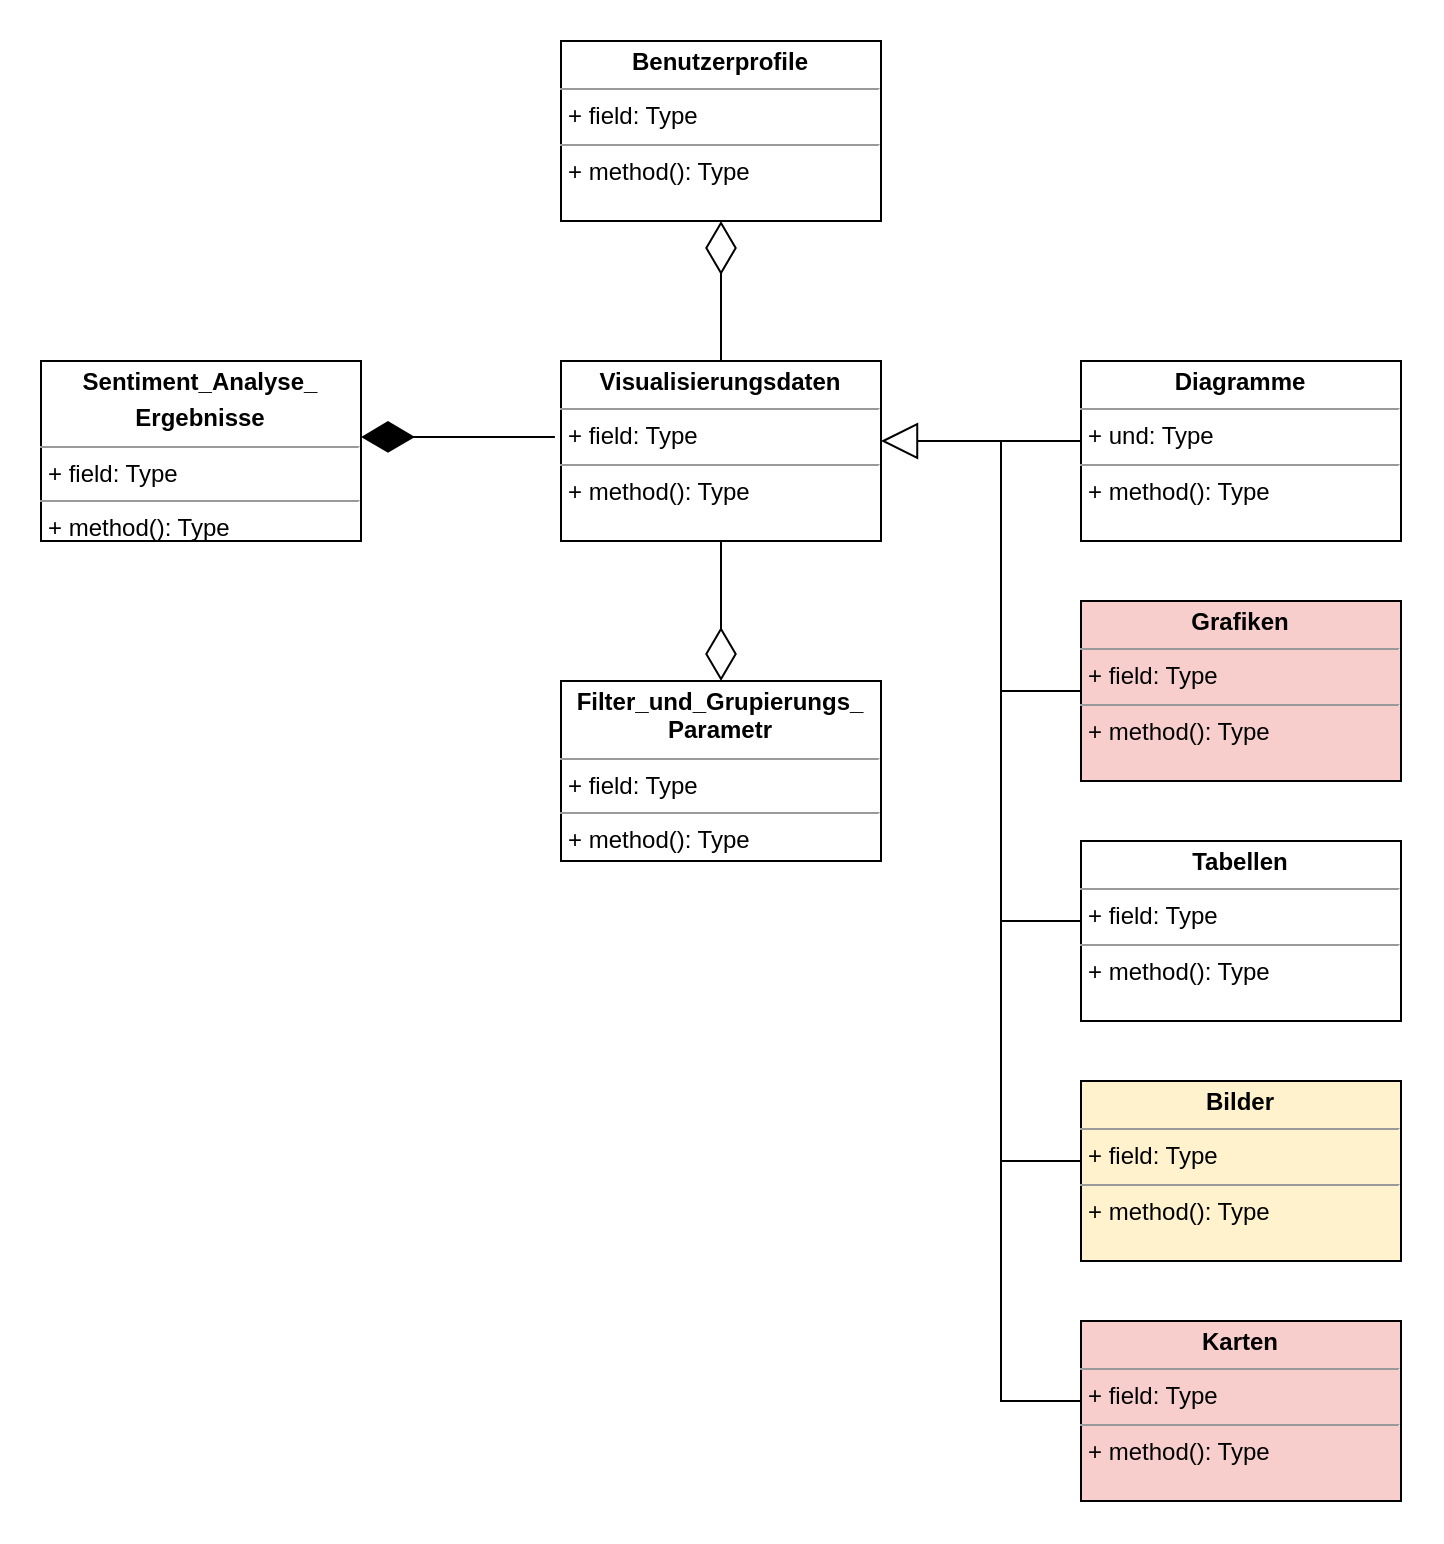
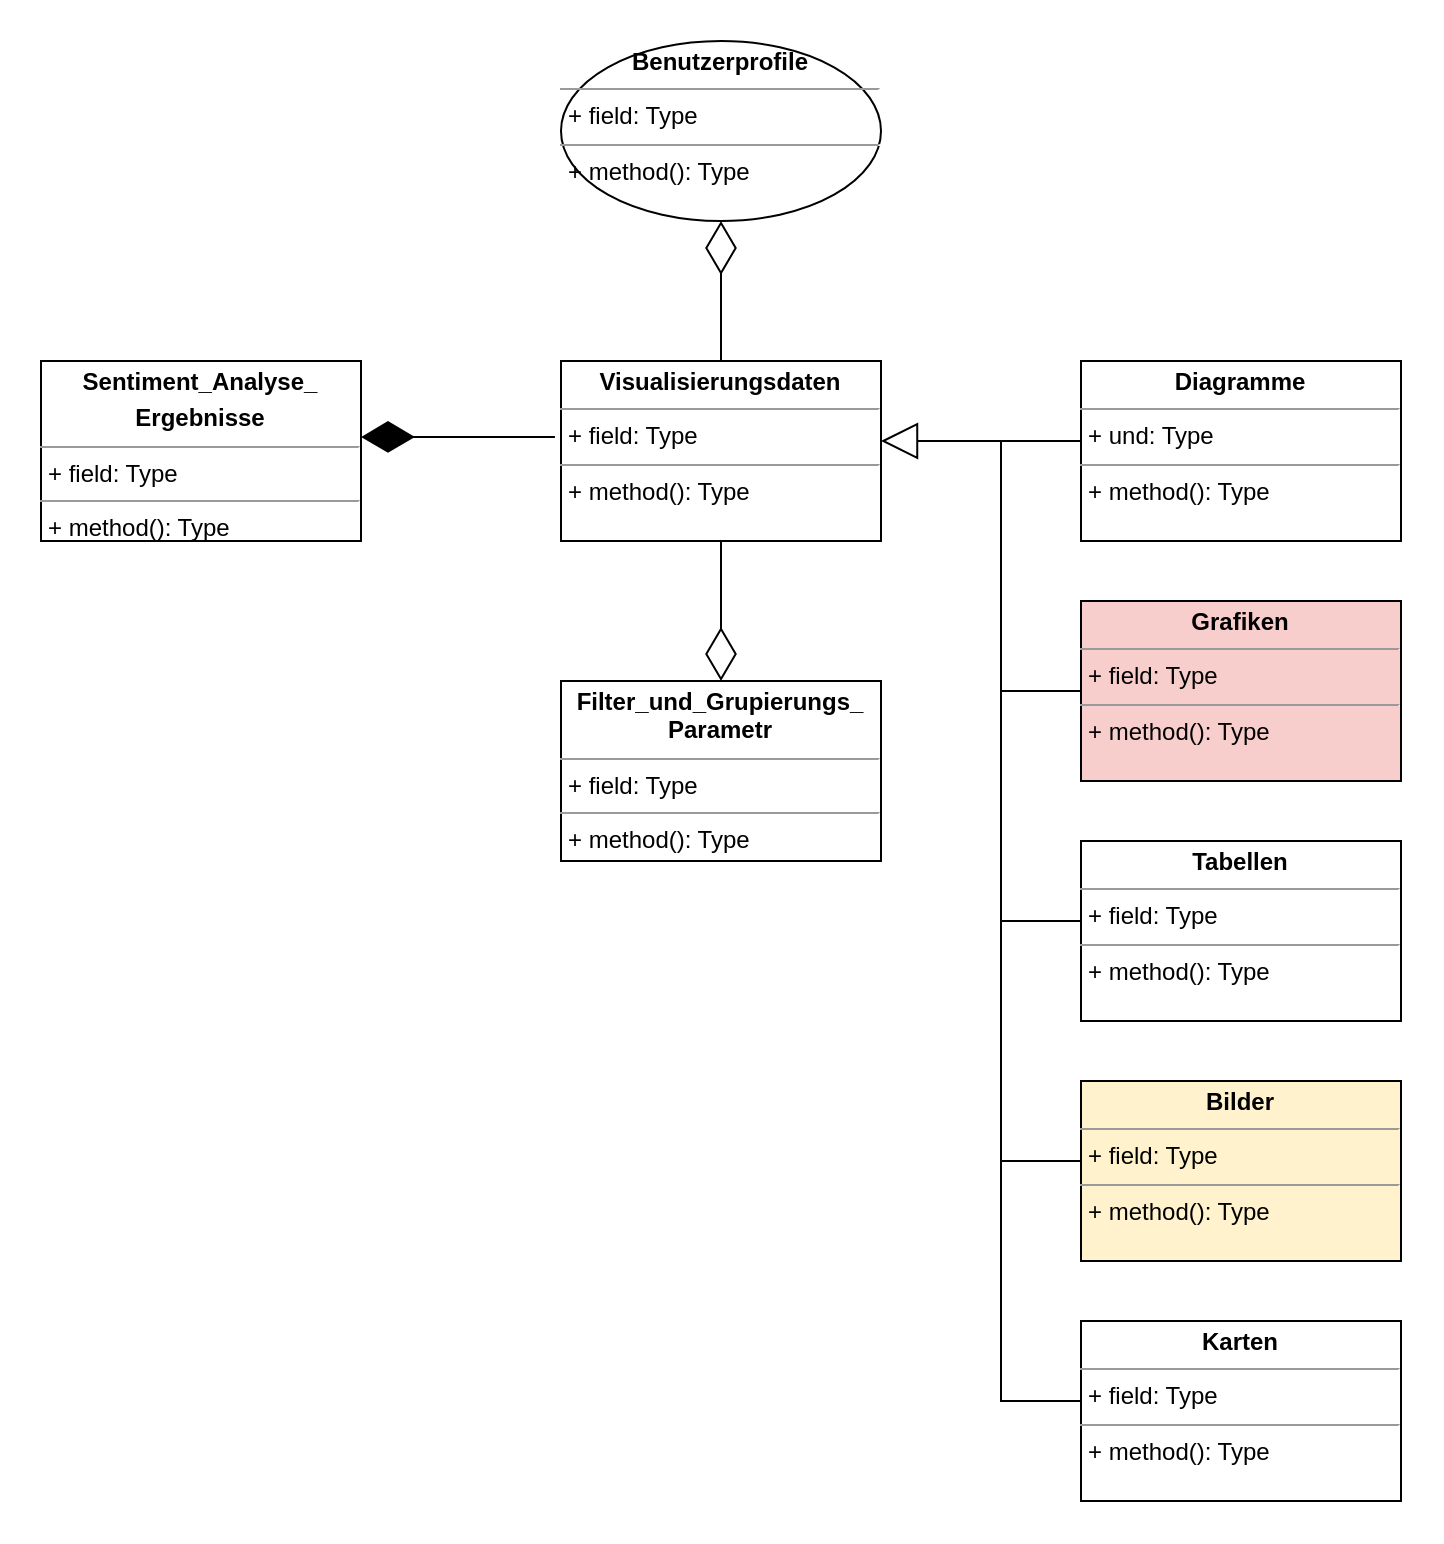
(721, 131) -> (721, 131)
(1241, 1411) -> (1241, 1411)
